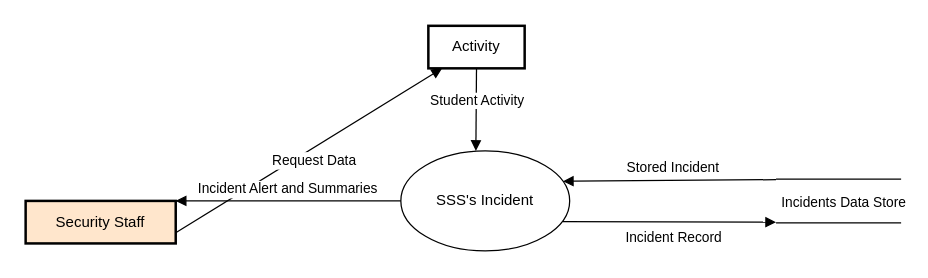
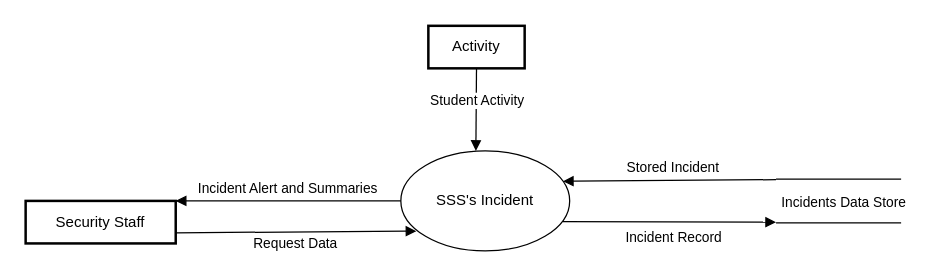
(344, 128) -> (291, 232)
(101, 222) -> (101, 222)
